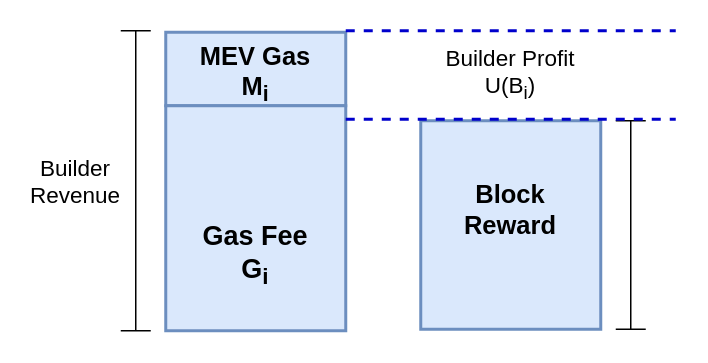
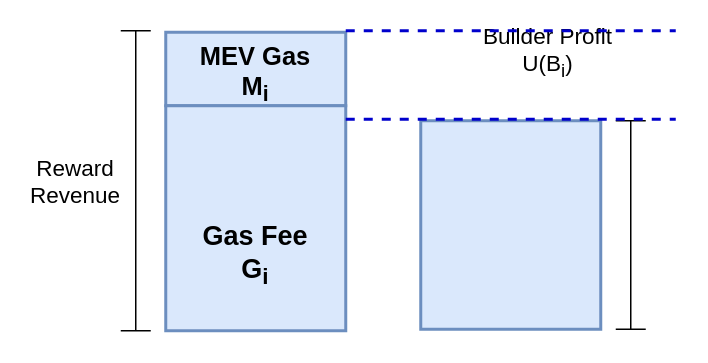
(511, 74) -> (548, 52)
(76, 181) -> (76, 181)
(511, 211) -> none
